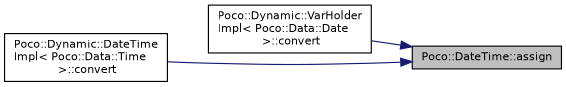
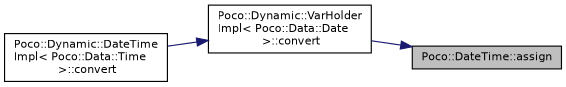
(284, 64) -> (182, 44)
